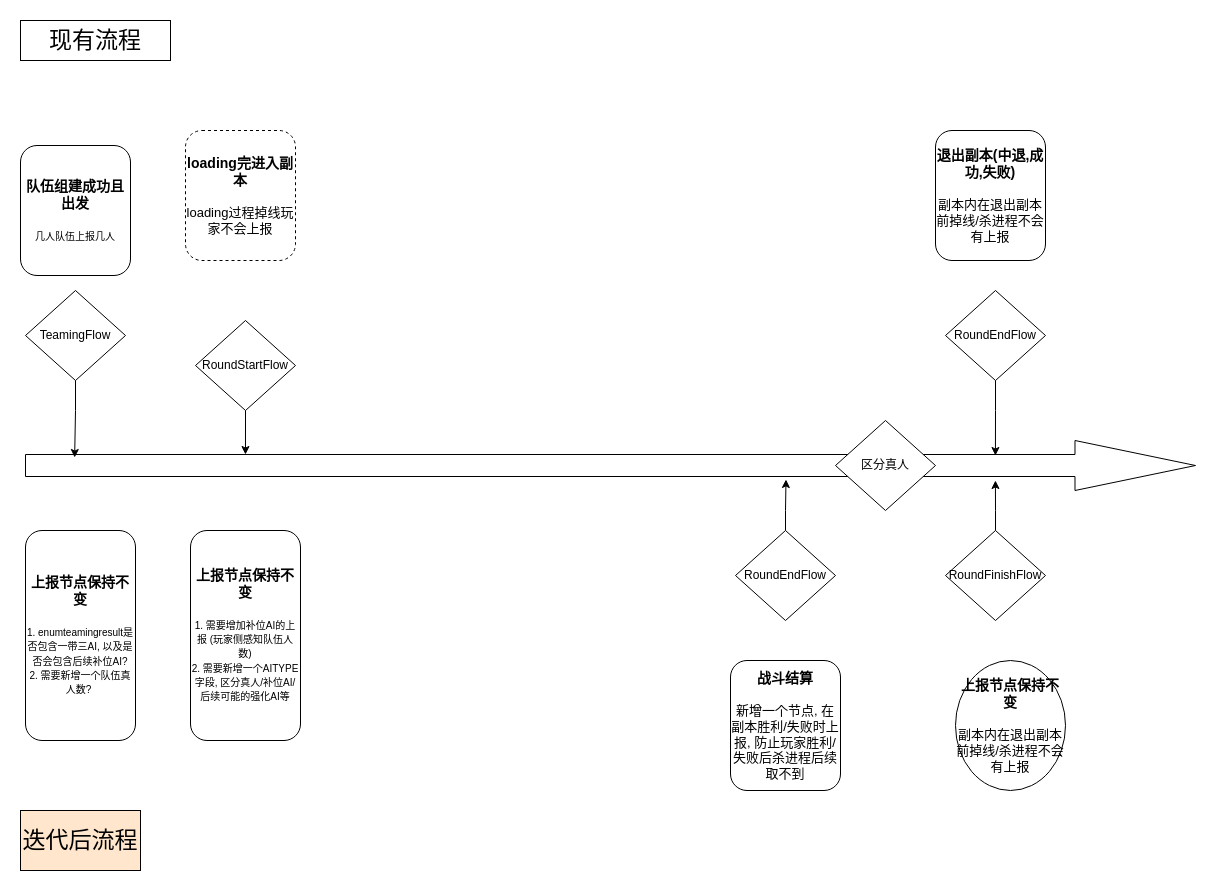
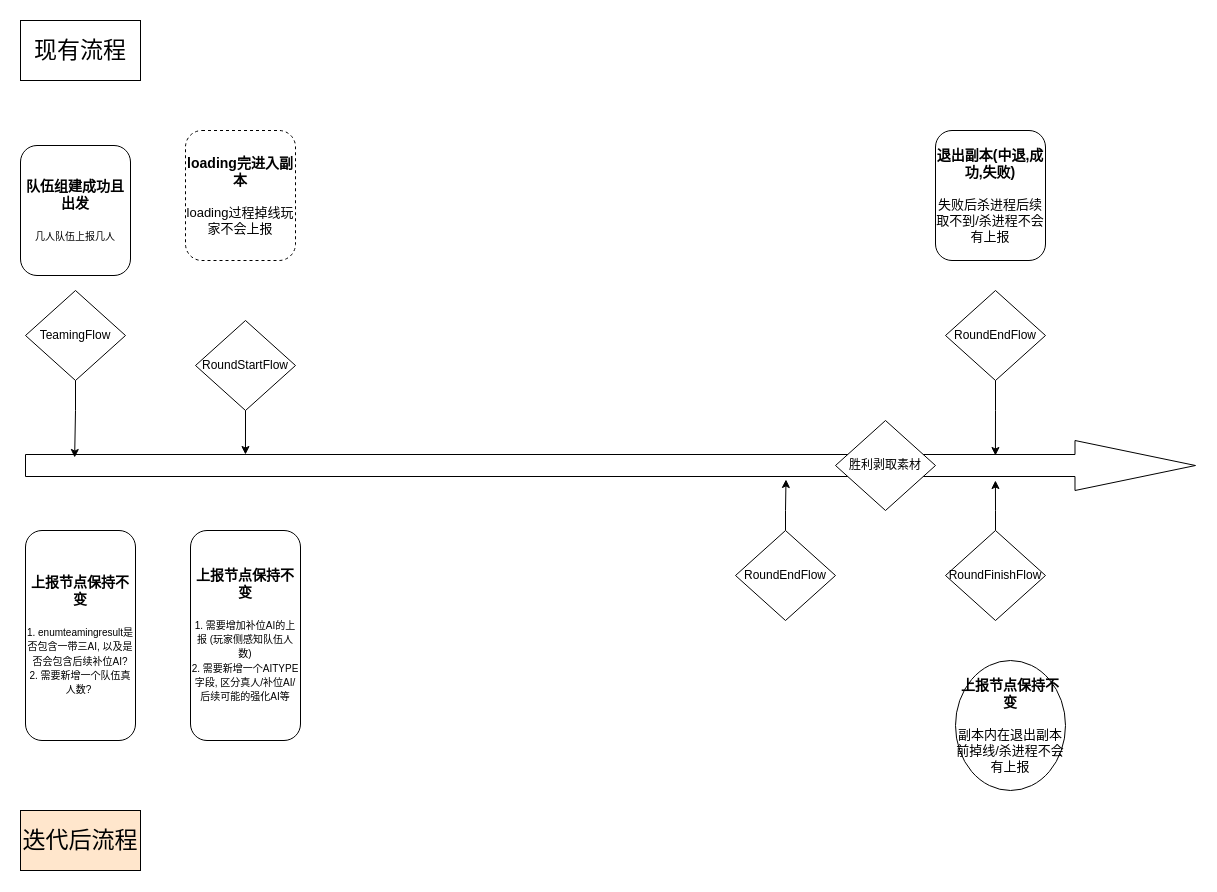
(96, 41) -> (81, 51)
(991, 196) -> (991, 196)
(886, 466) -> (886, 466)
(786, 726) -> none
